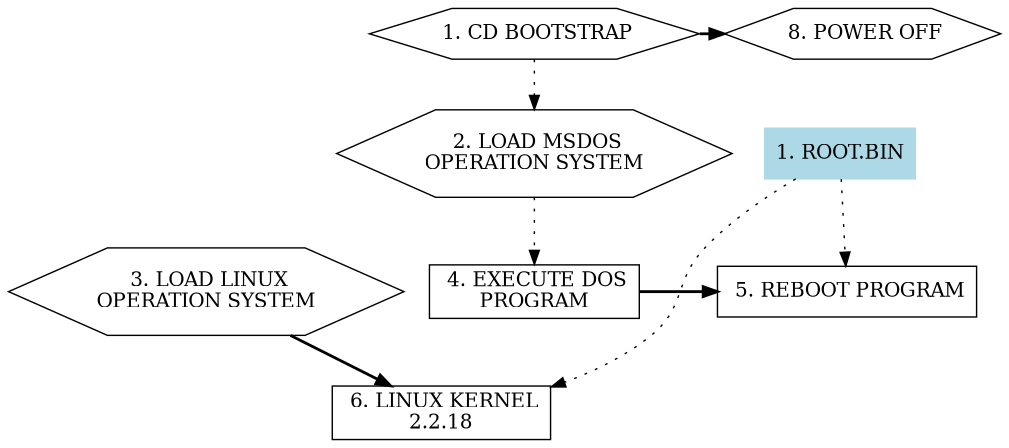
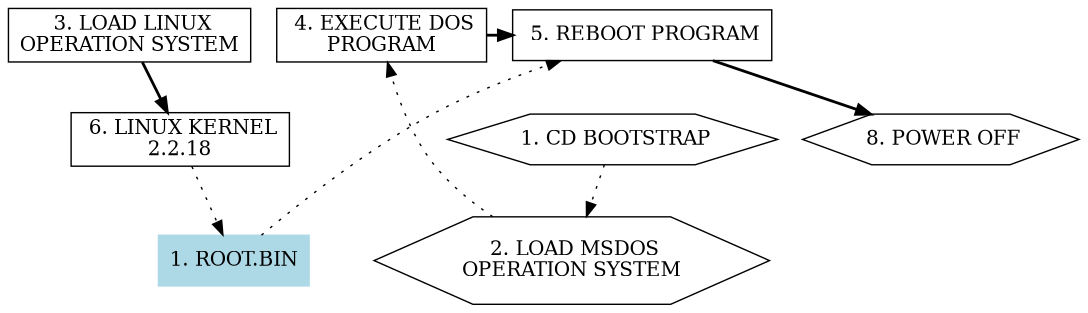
(705, 34) -> (785, 85)
(685, 278) -> (204, 194)
(206, 292) -> (130, 35)
